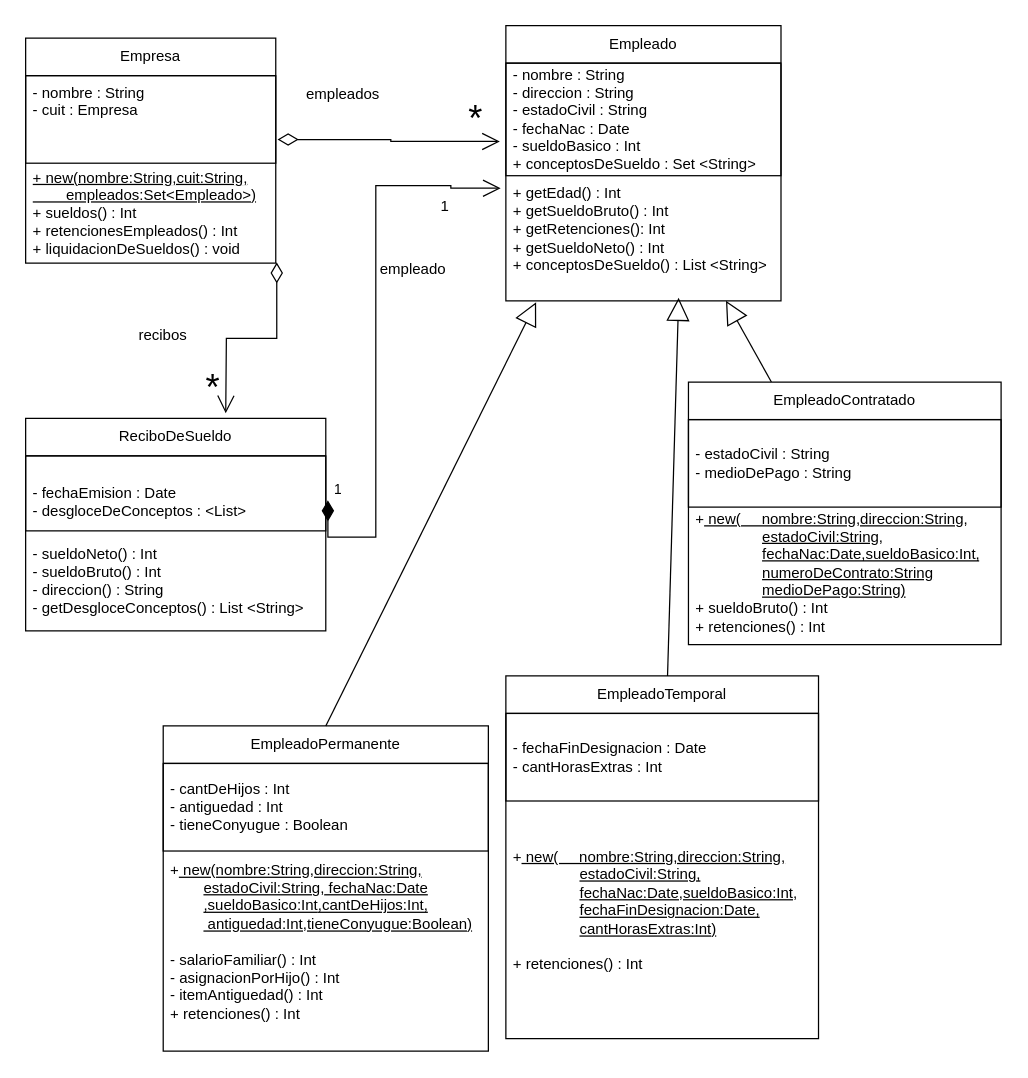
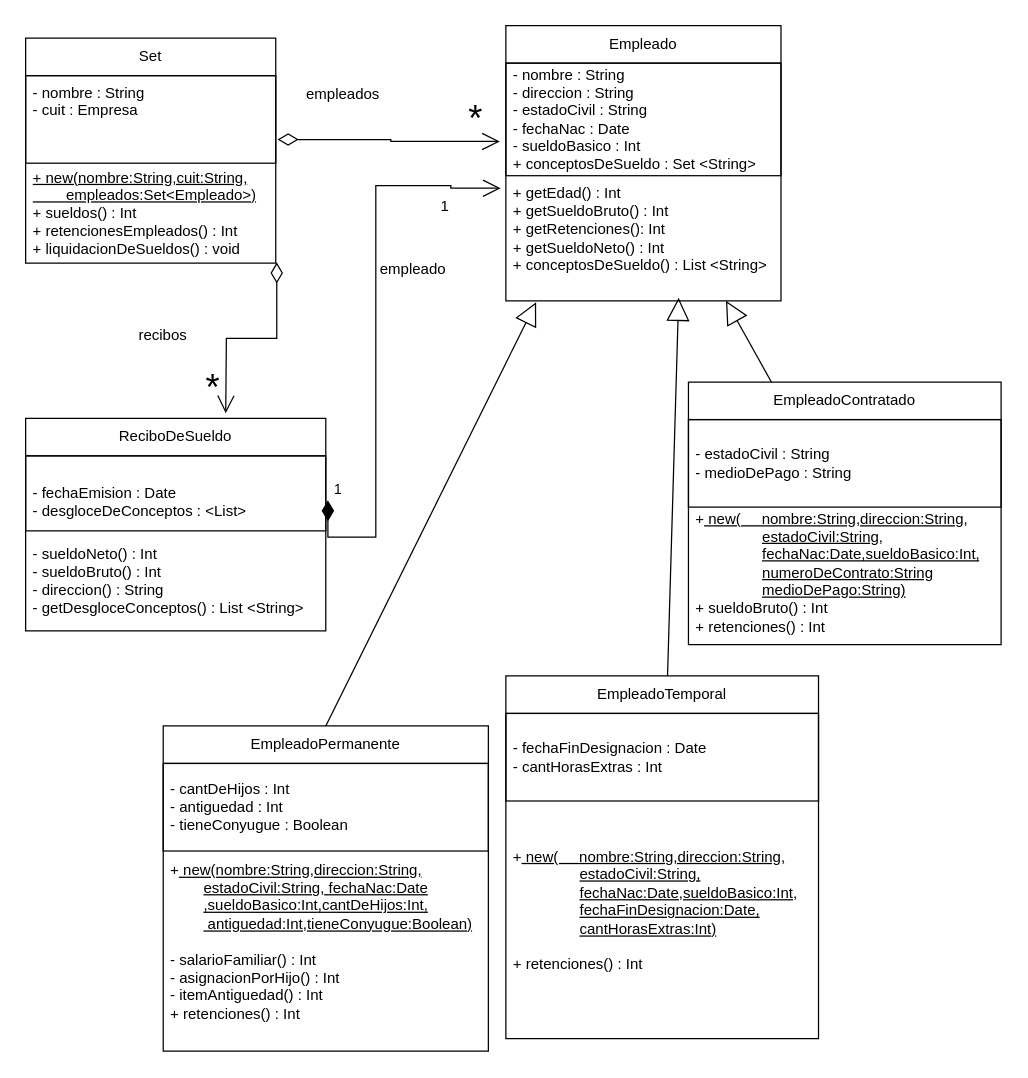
(151, 57) -> (151, 57)
